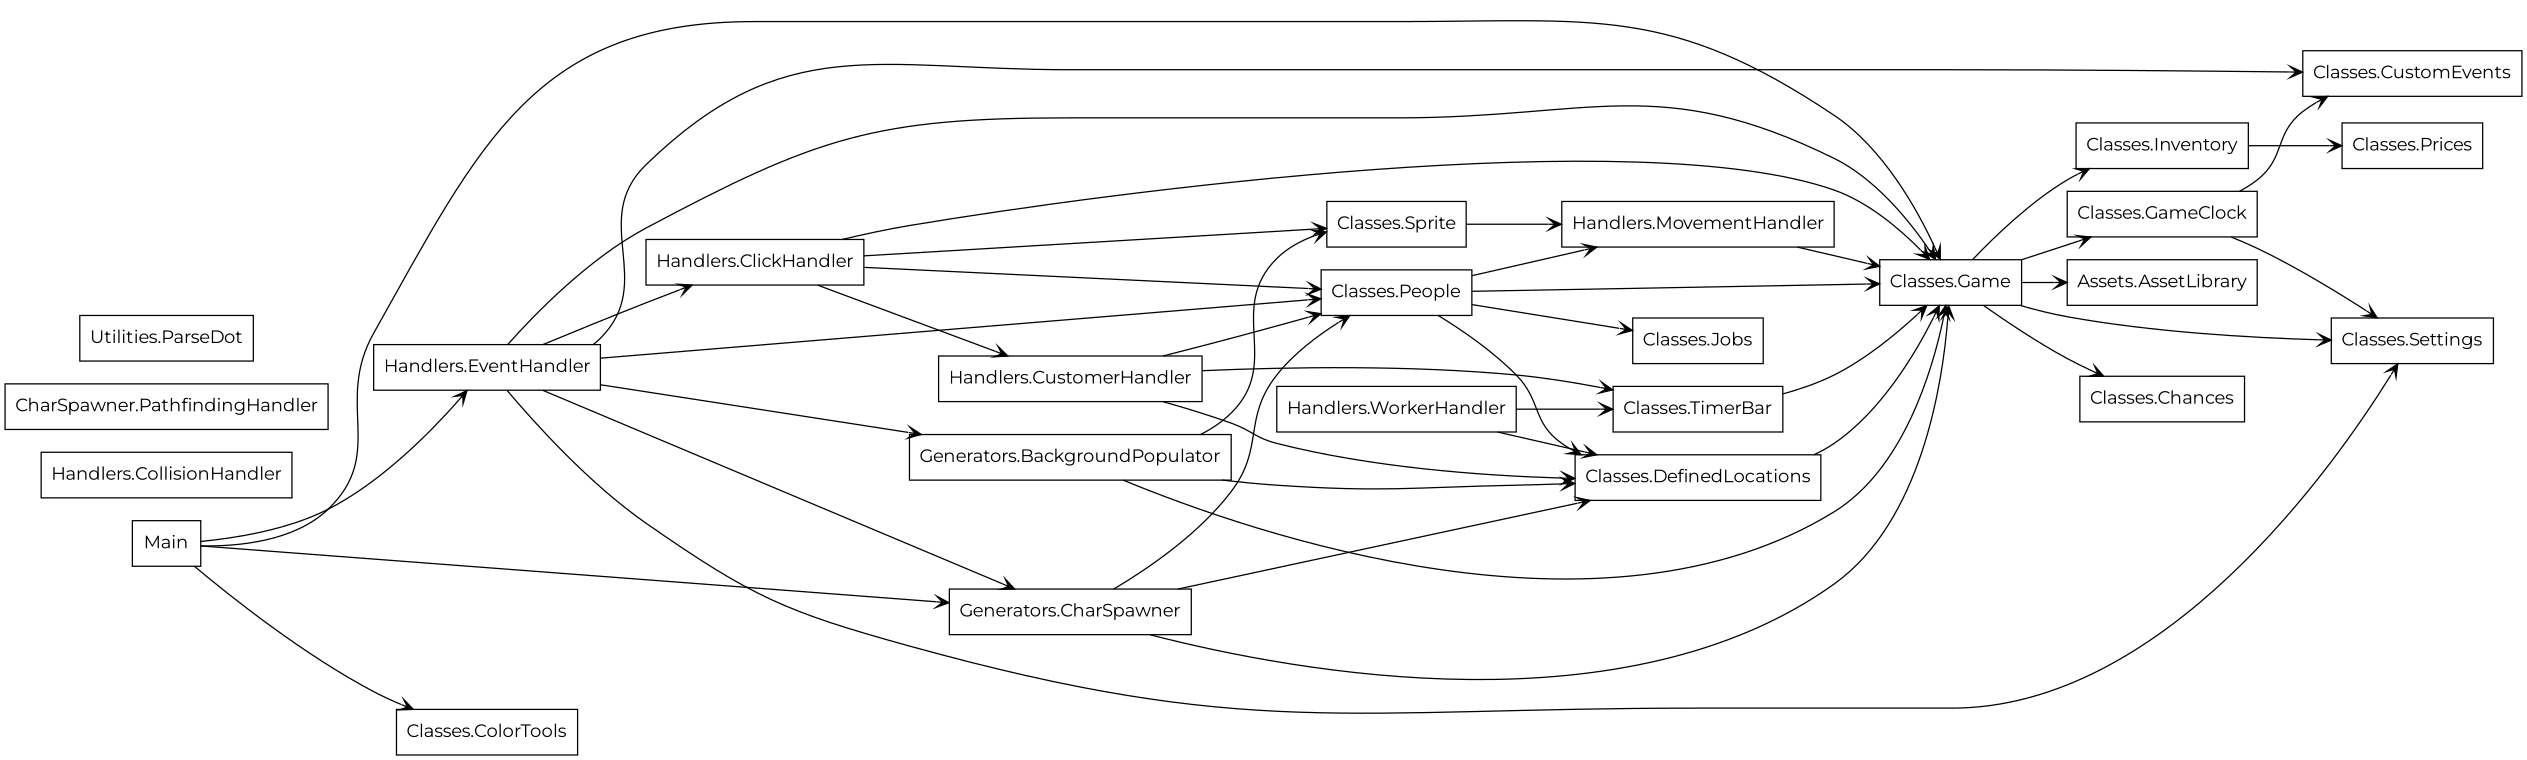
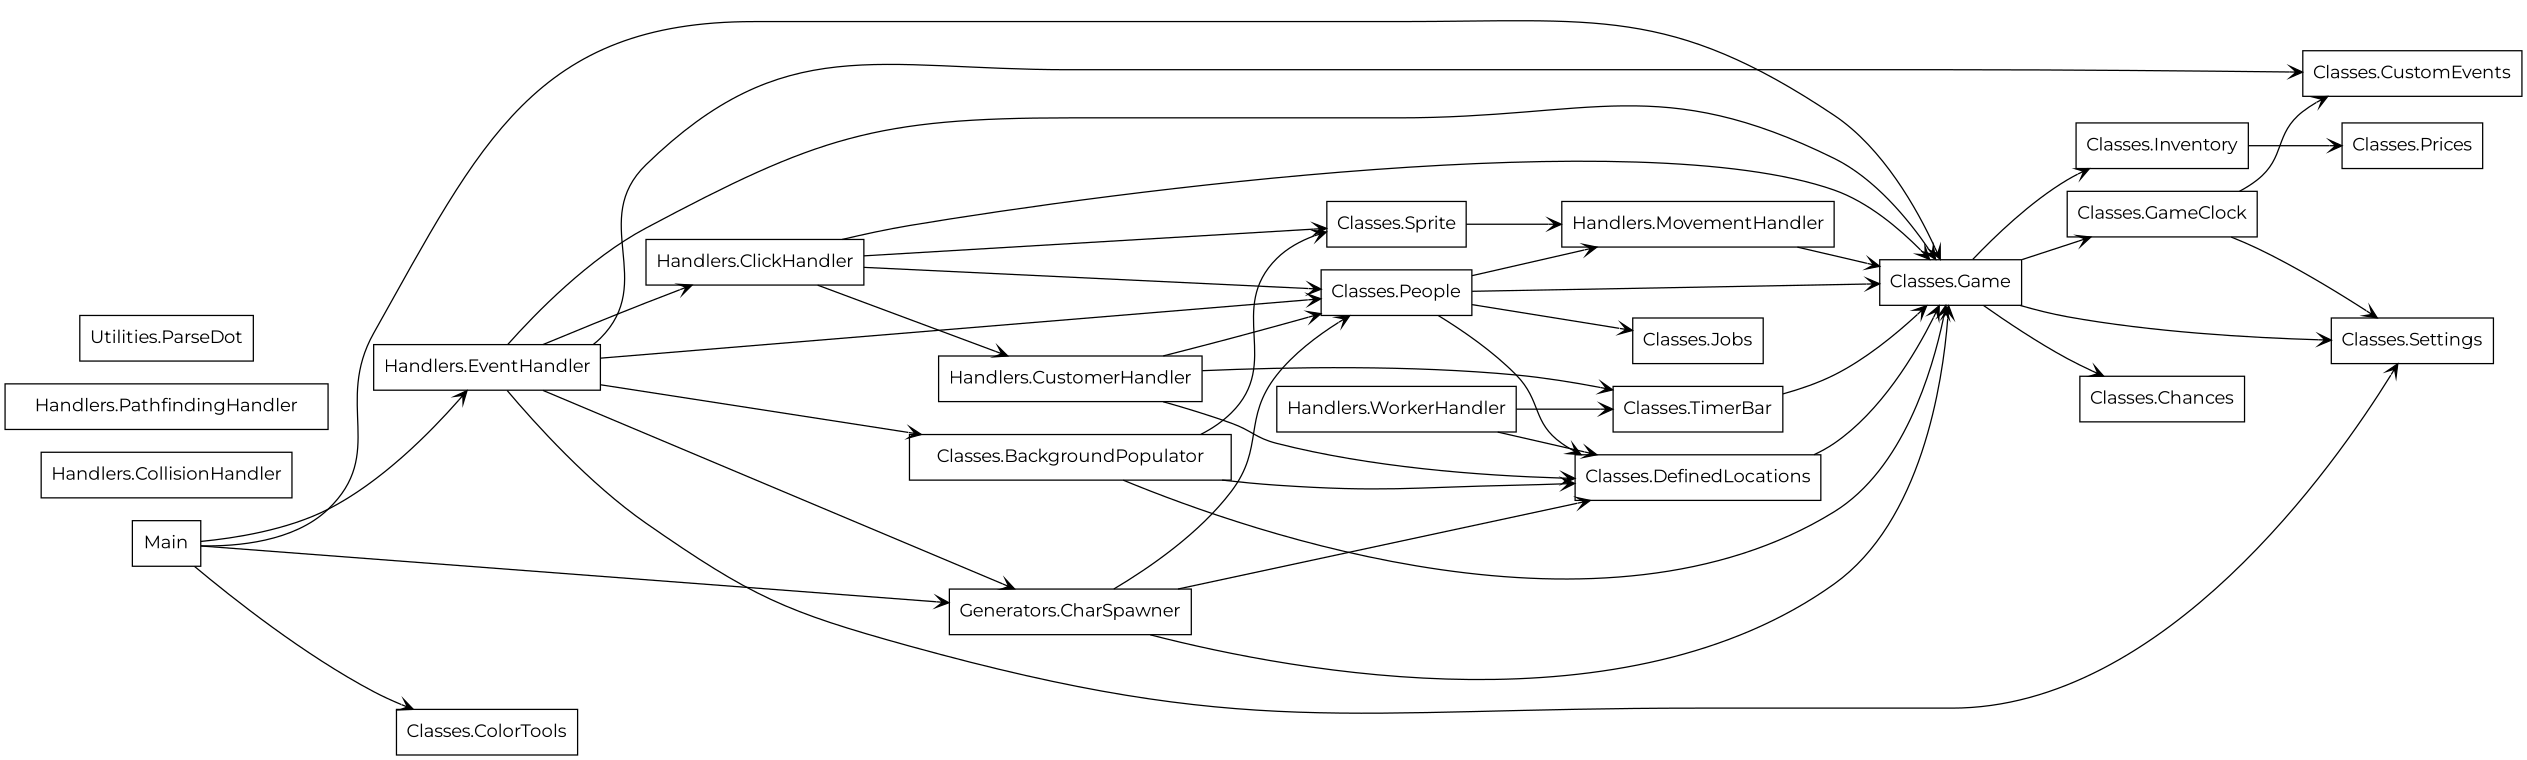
(2162, 283) -> none
(167, 407) -> (167, 407)
(1070, 457) -> (1070, 457)
